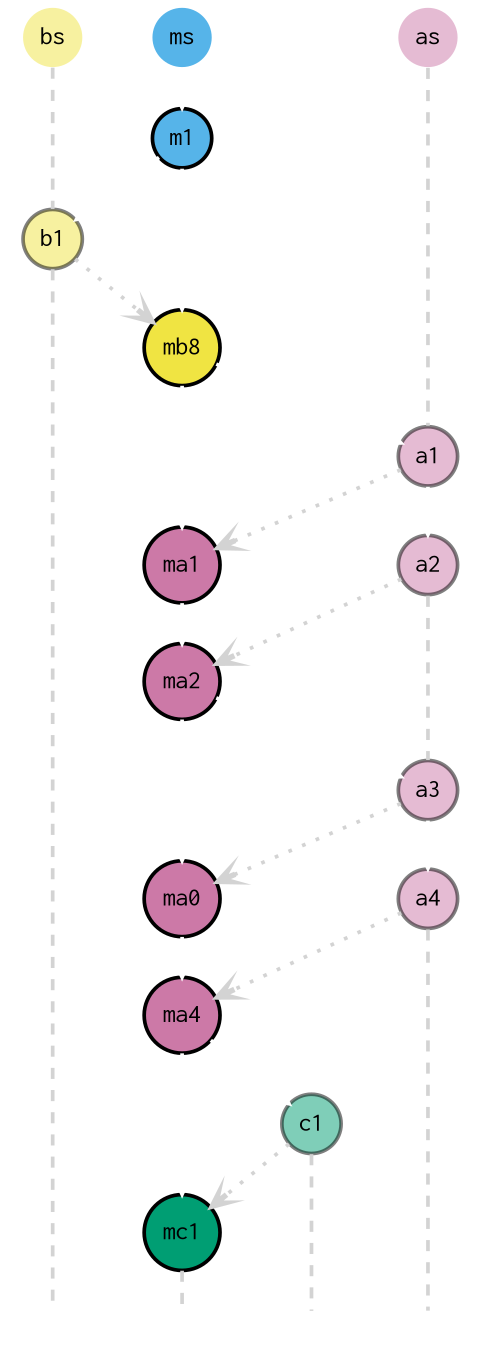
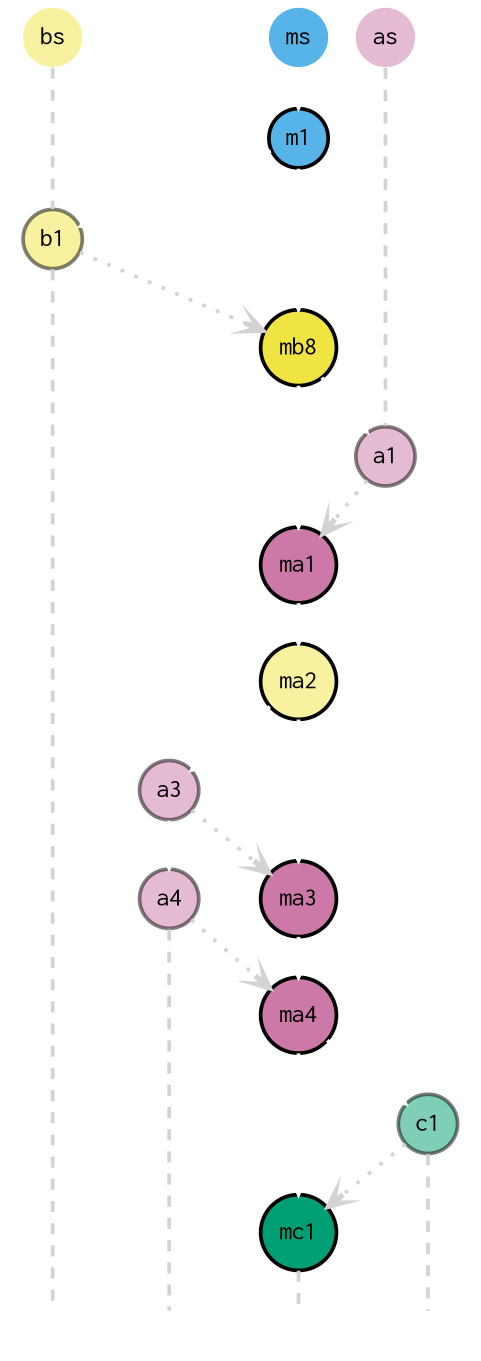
(428, 565) -> none
(182, 681) -> (299, 681)
(182, 899) -> (299, 899)
